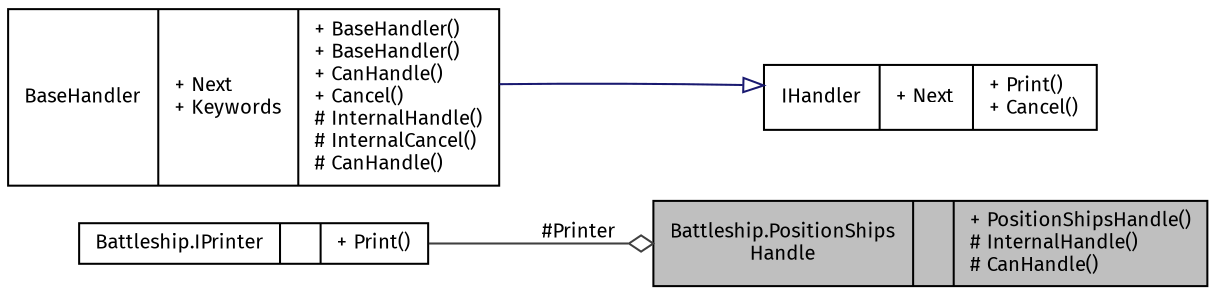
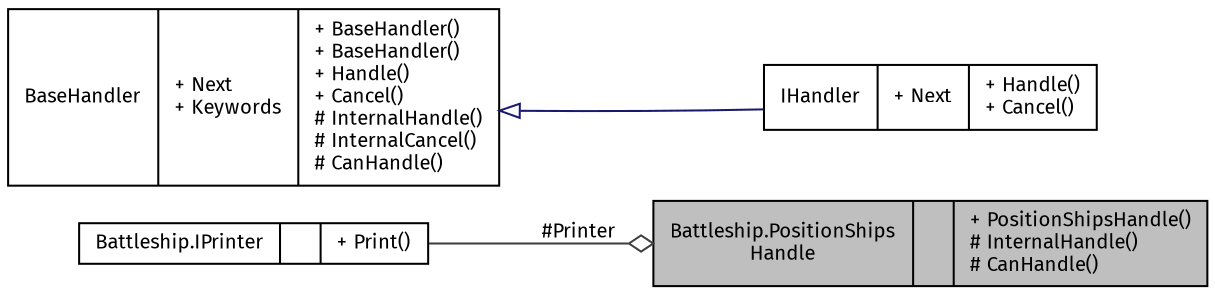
(379, 74) -> (362, 74)
(621, 84) -> (642, 111)
(1027, 85) -> (1033, 85)
